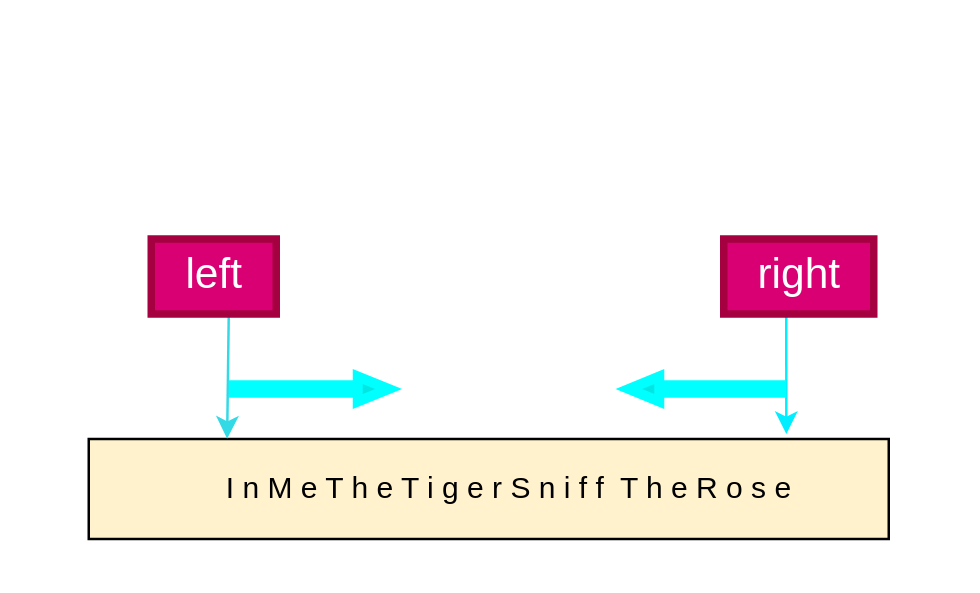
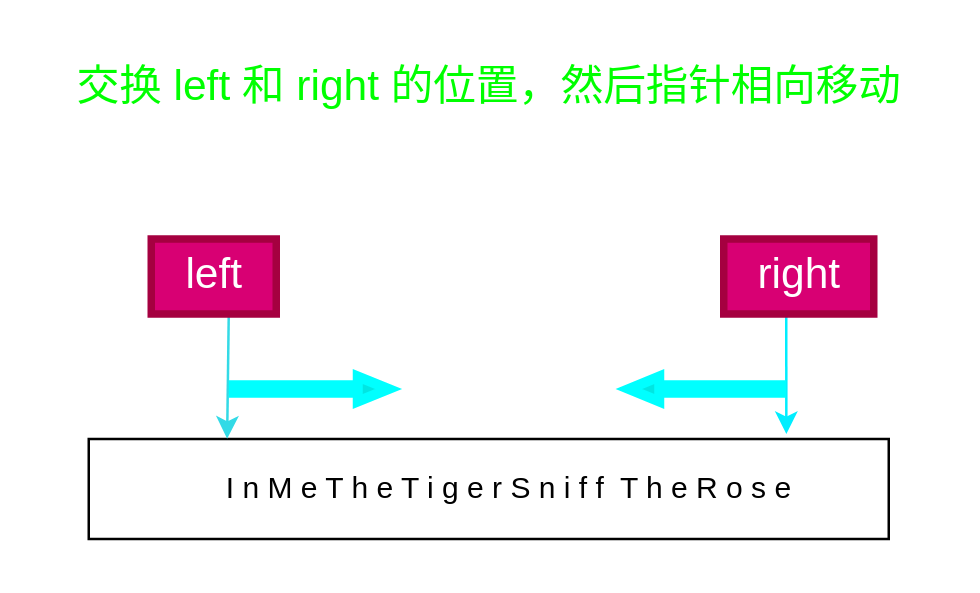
none -> (489, 89)
(489, 489) -> (489, 489)
